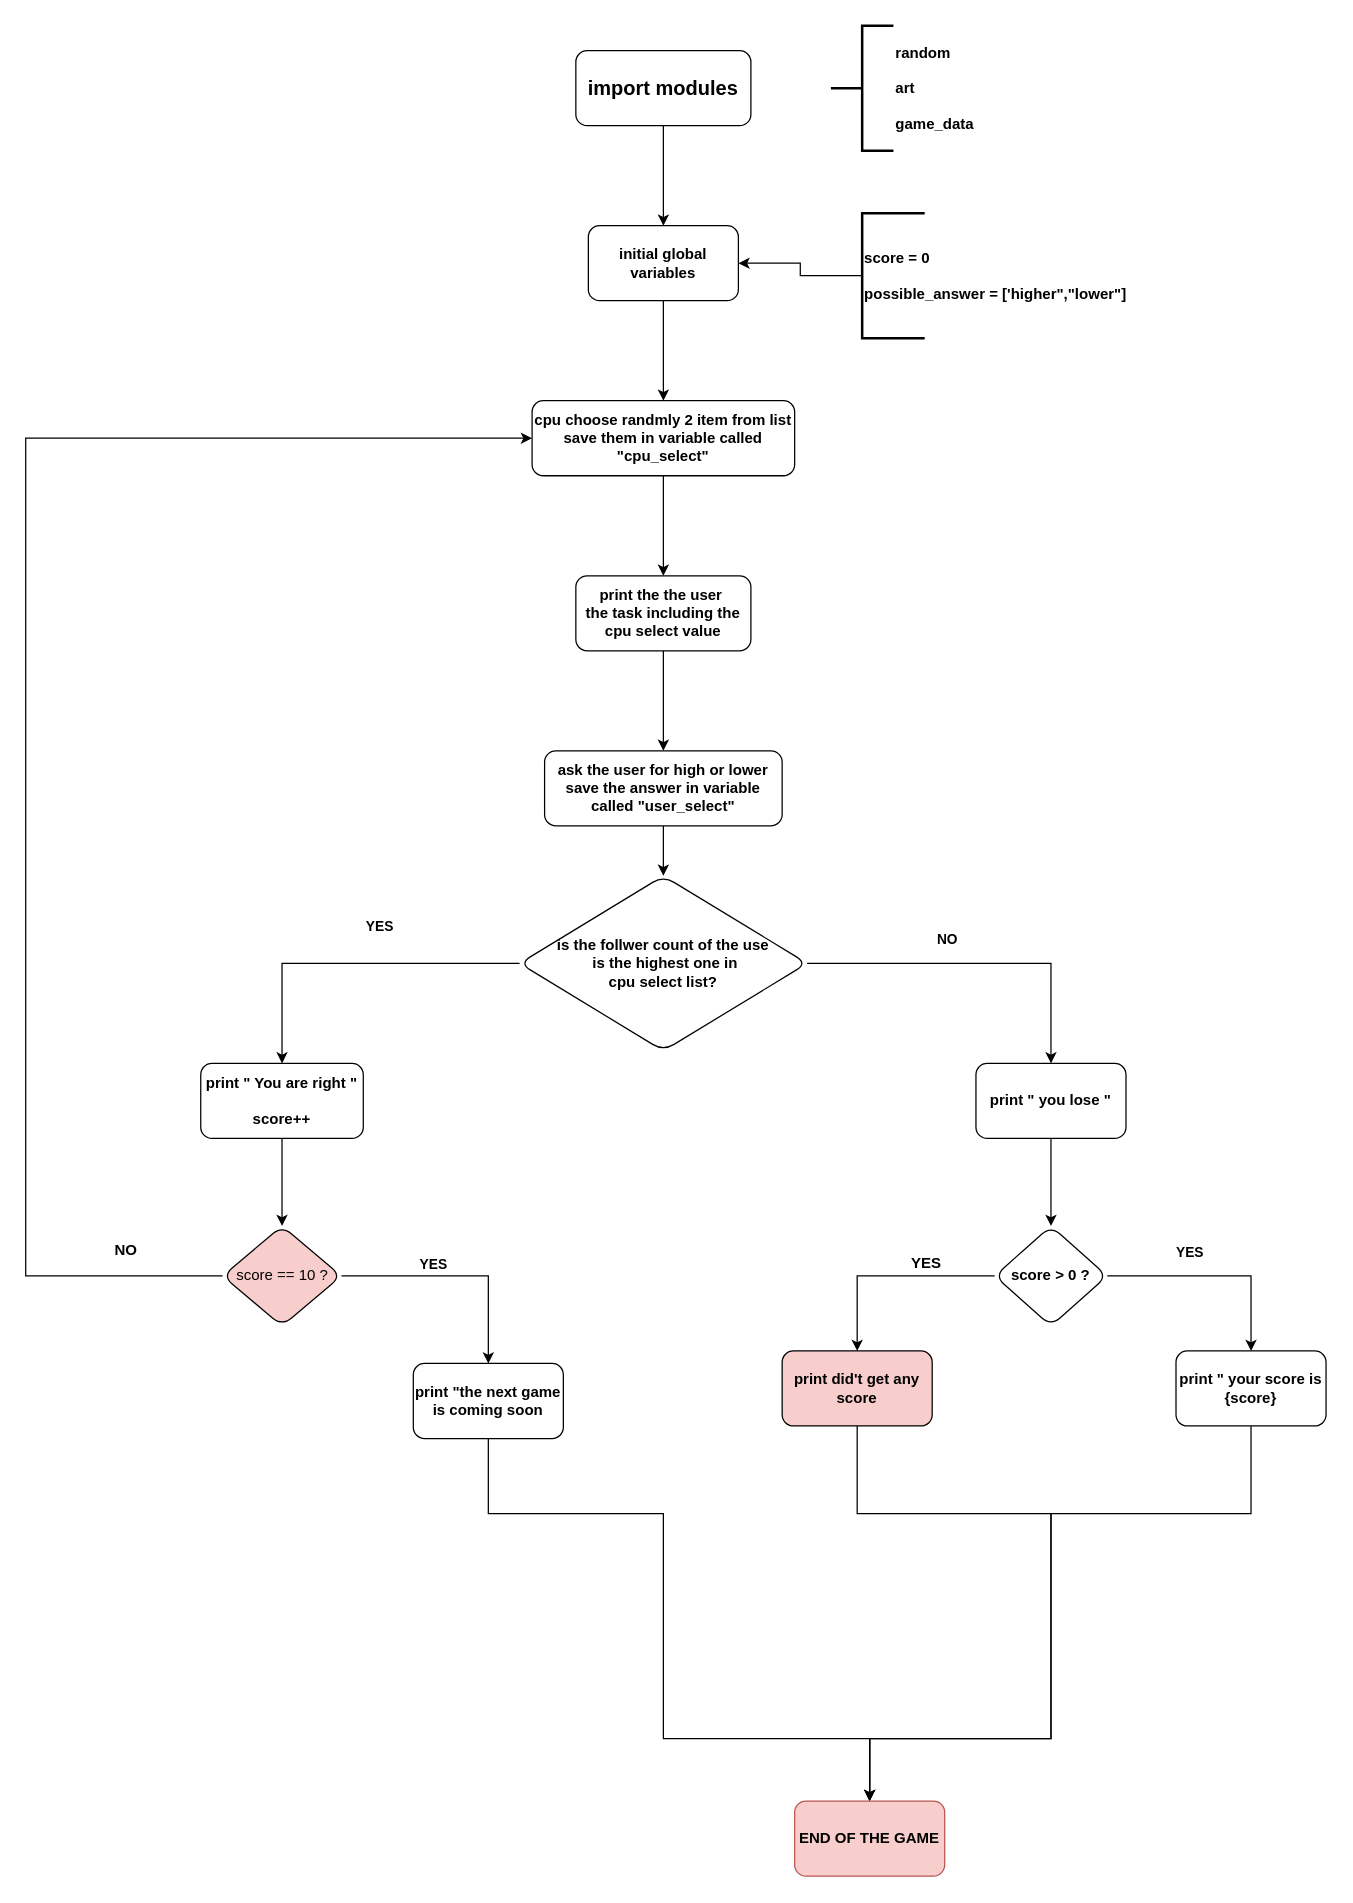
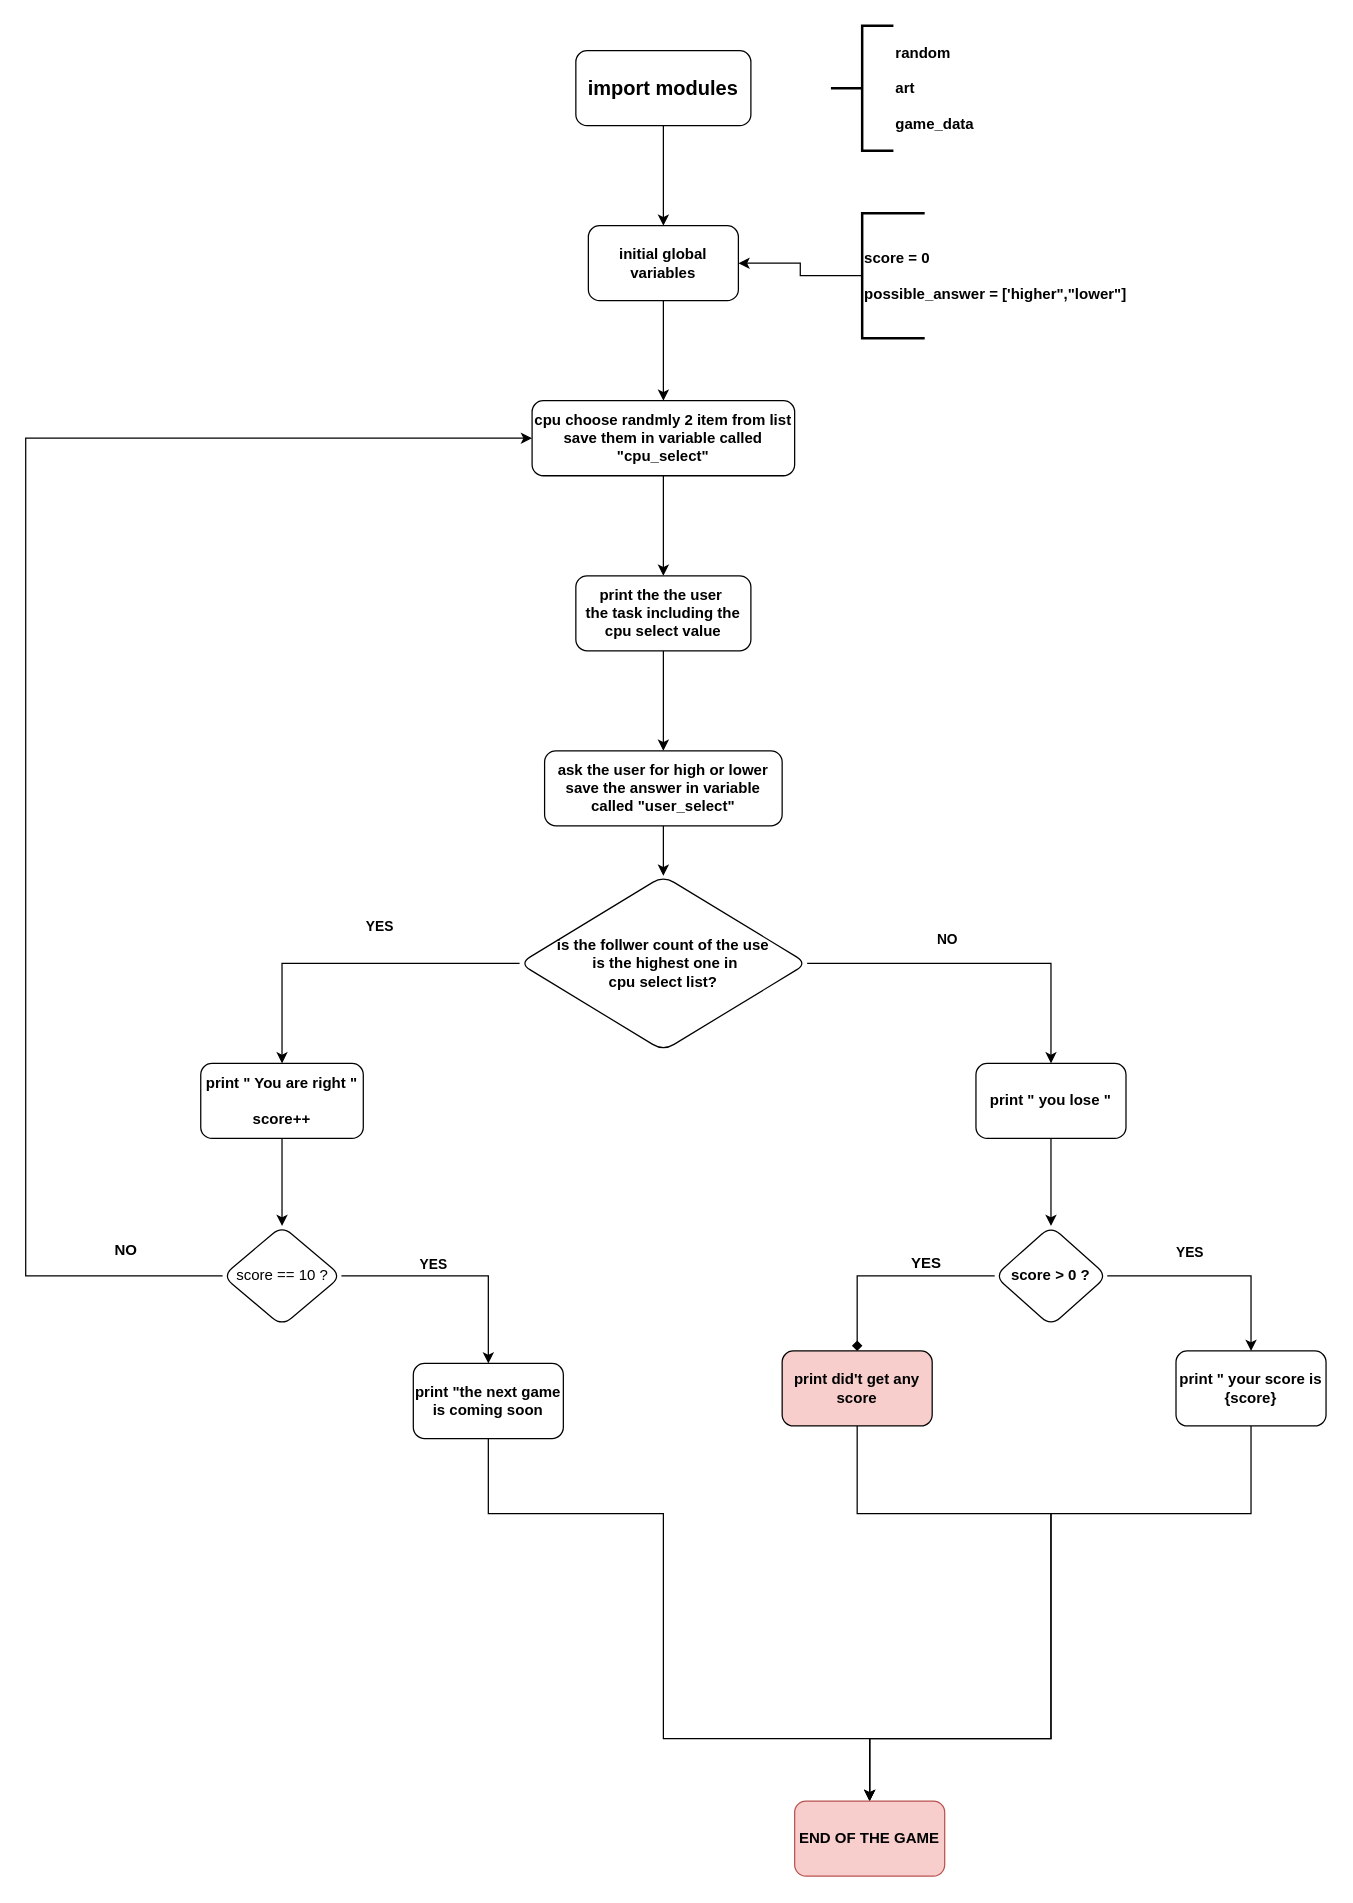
(282, 1276) -> (282, 1276)
(857, 1341) -> (857, 1340)
